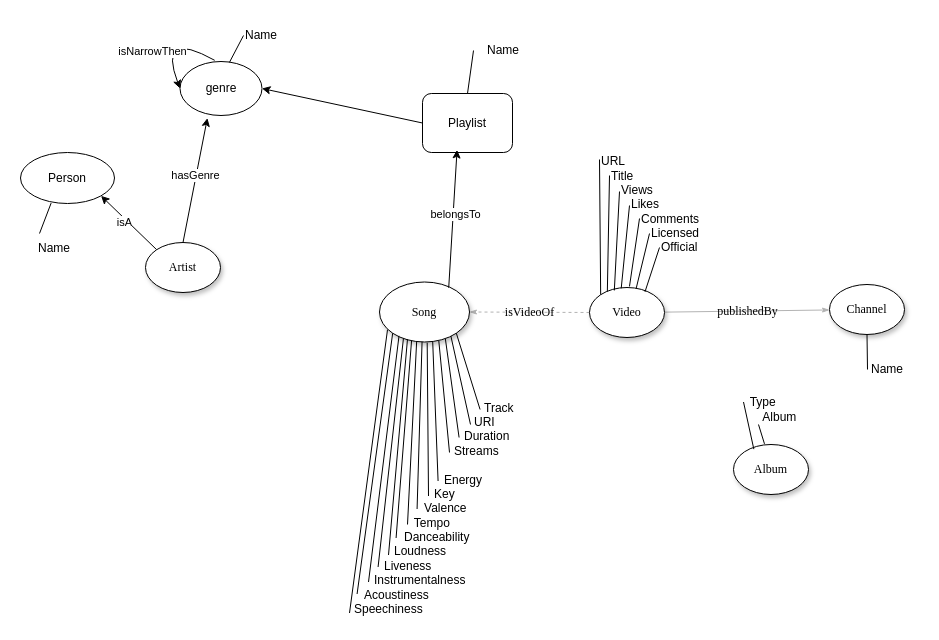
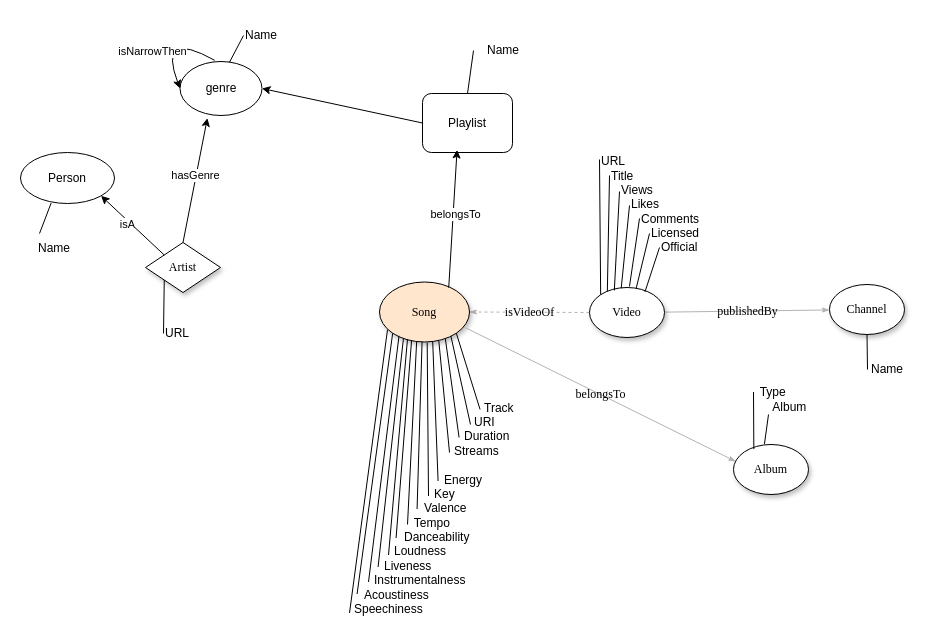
(183, 268) -> (183, 268)
none -> (164, 307)
(425, 312) -> (425, 312)
none -> (194, 334)
none -> (597, 393)
(774, 410) -> (784, 400)
